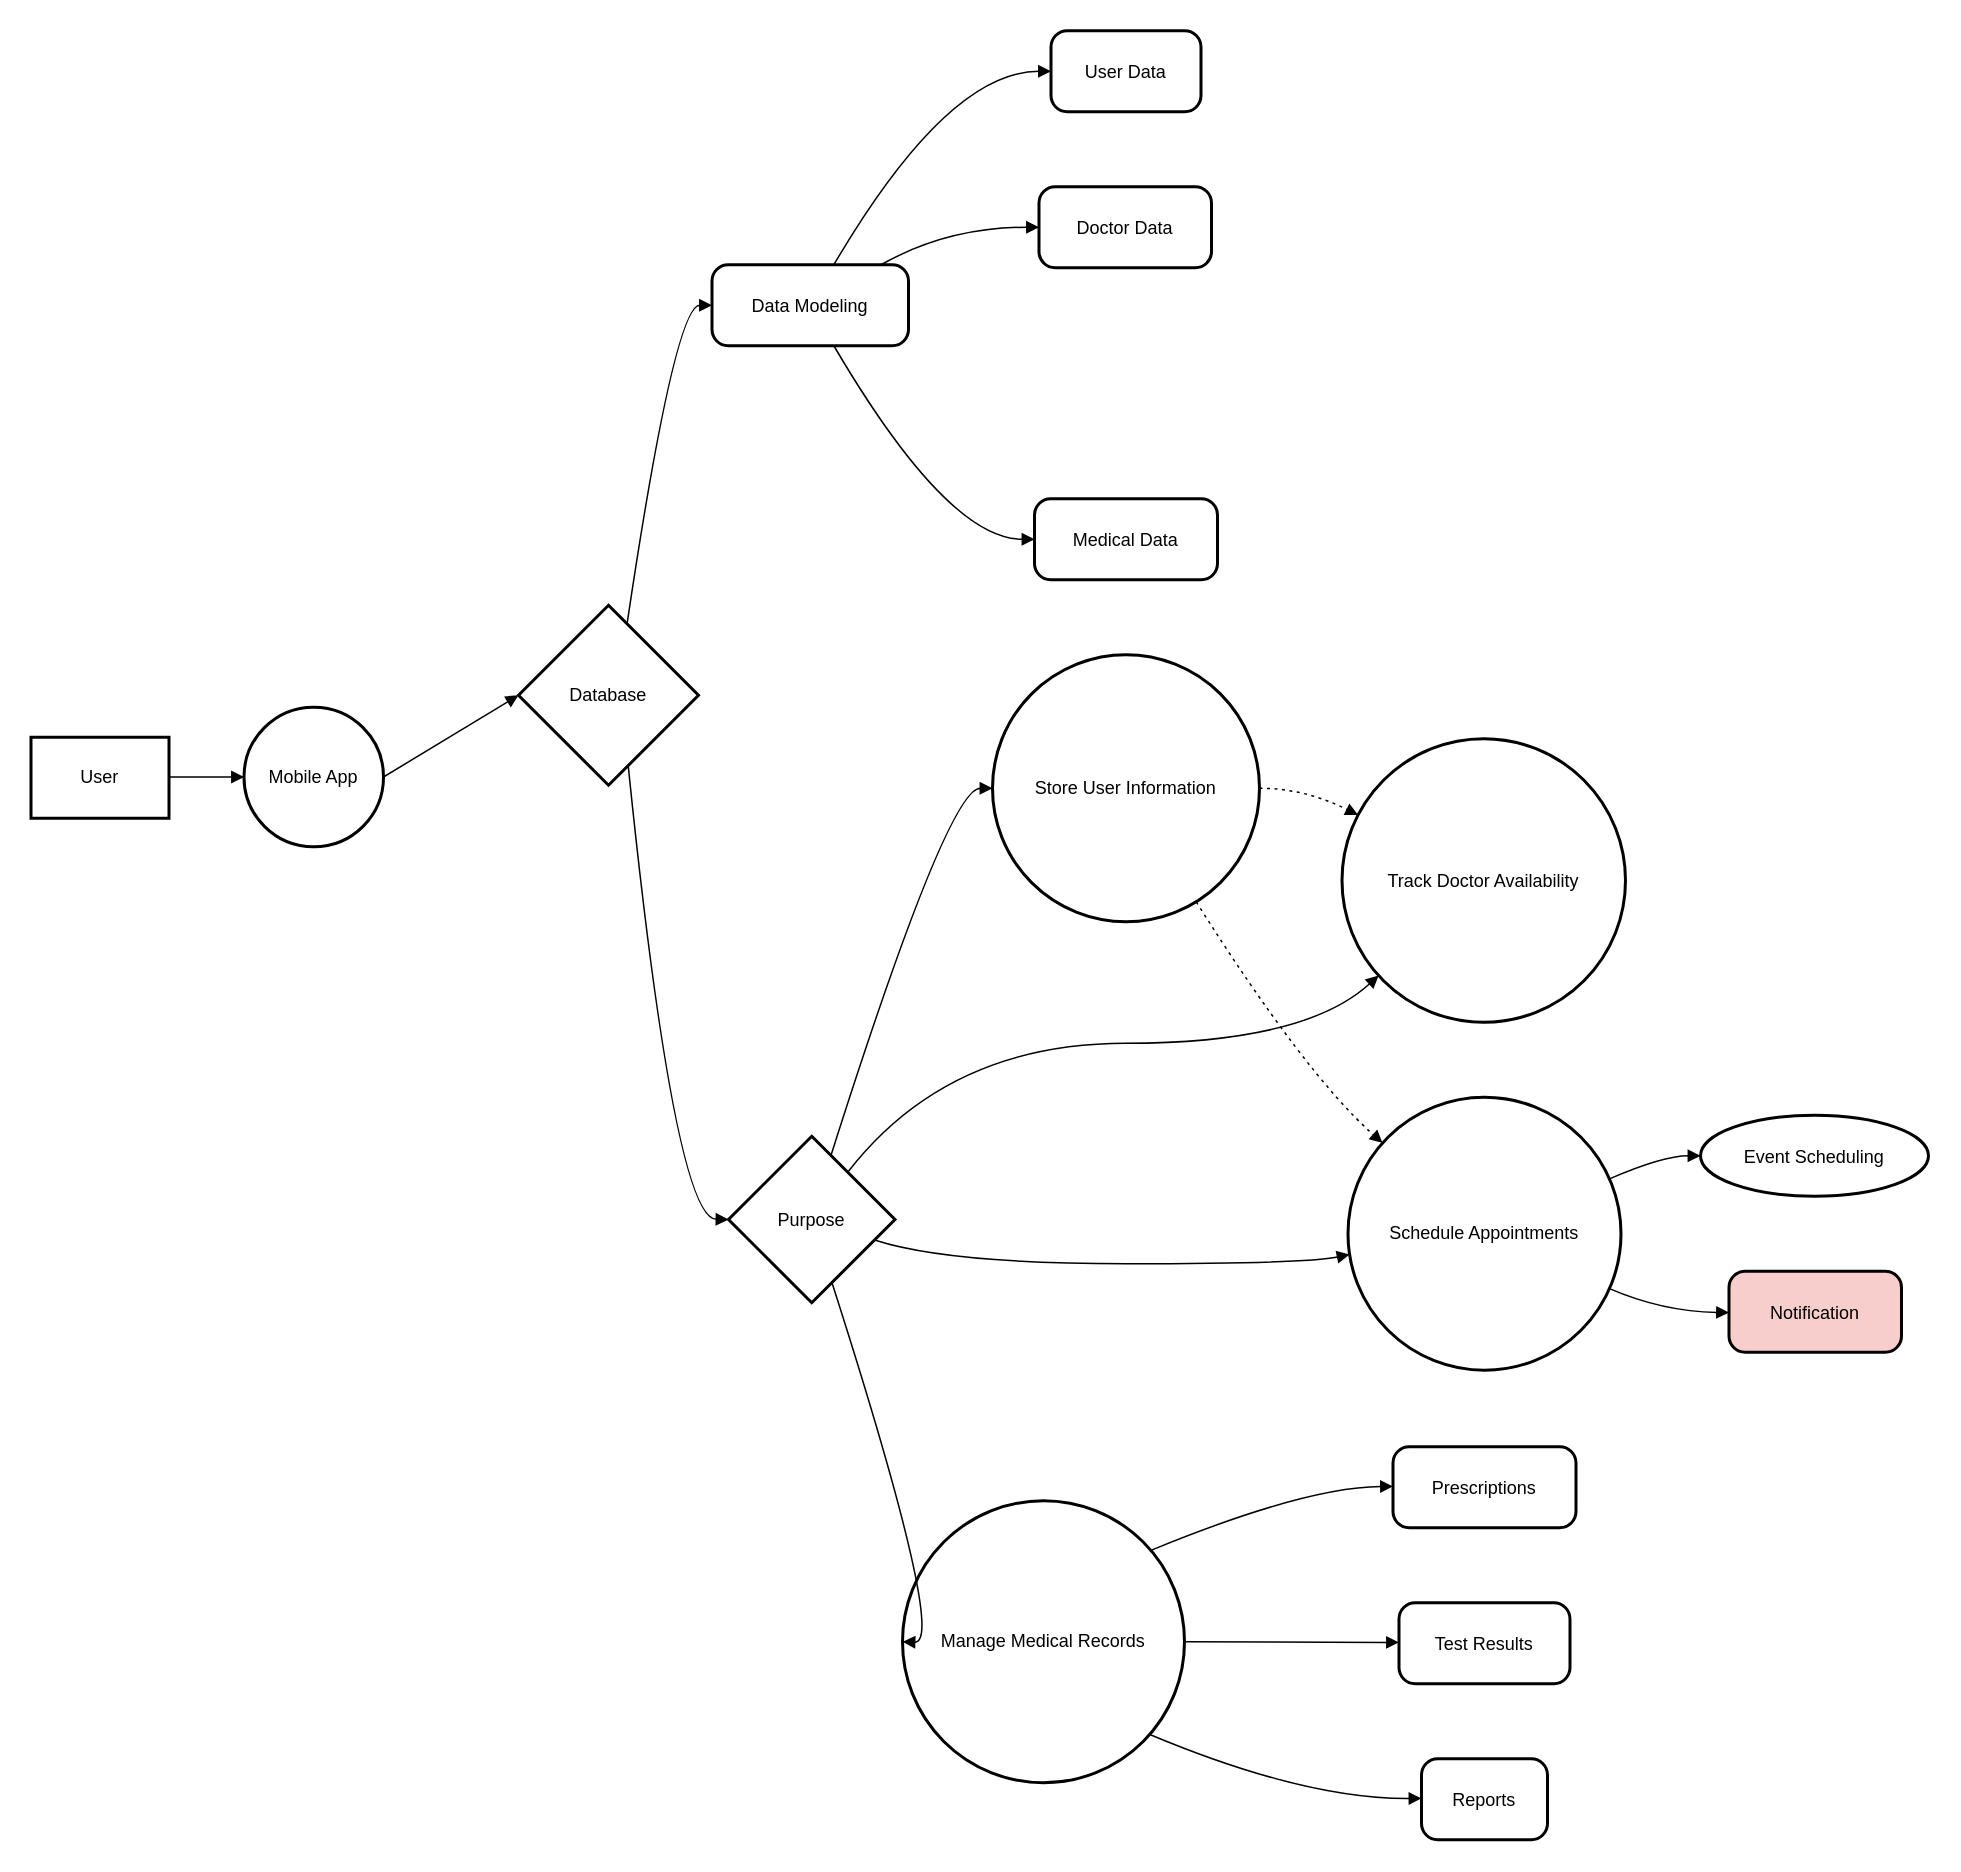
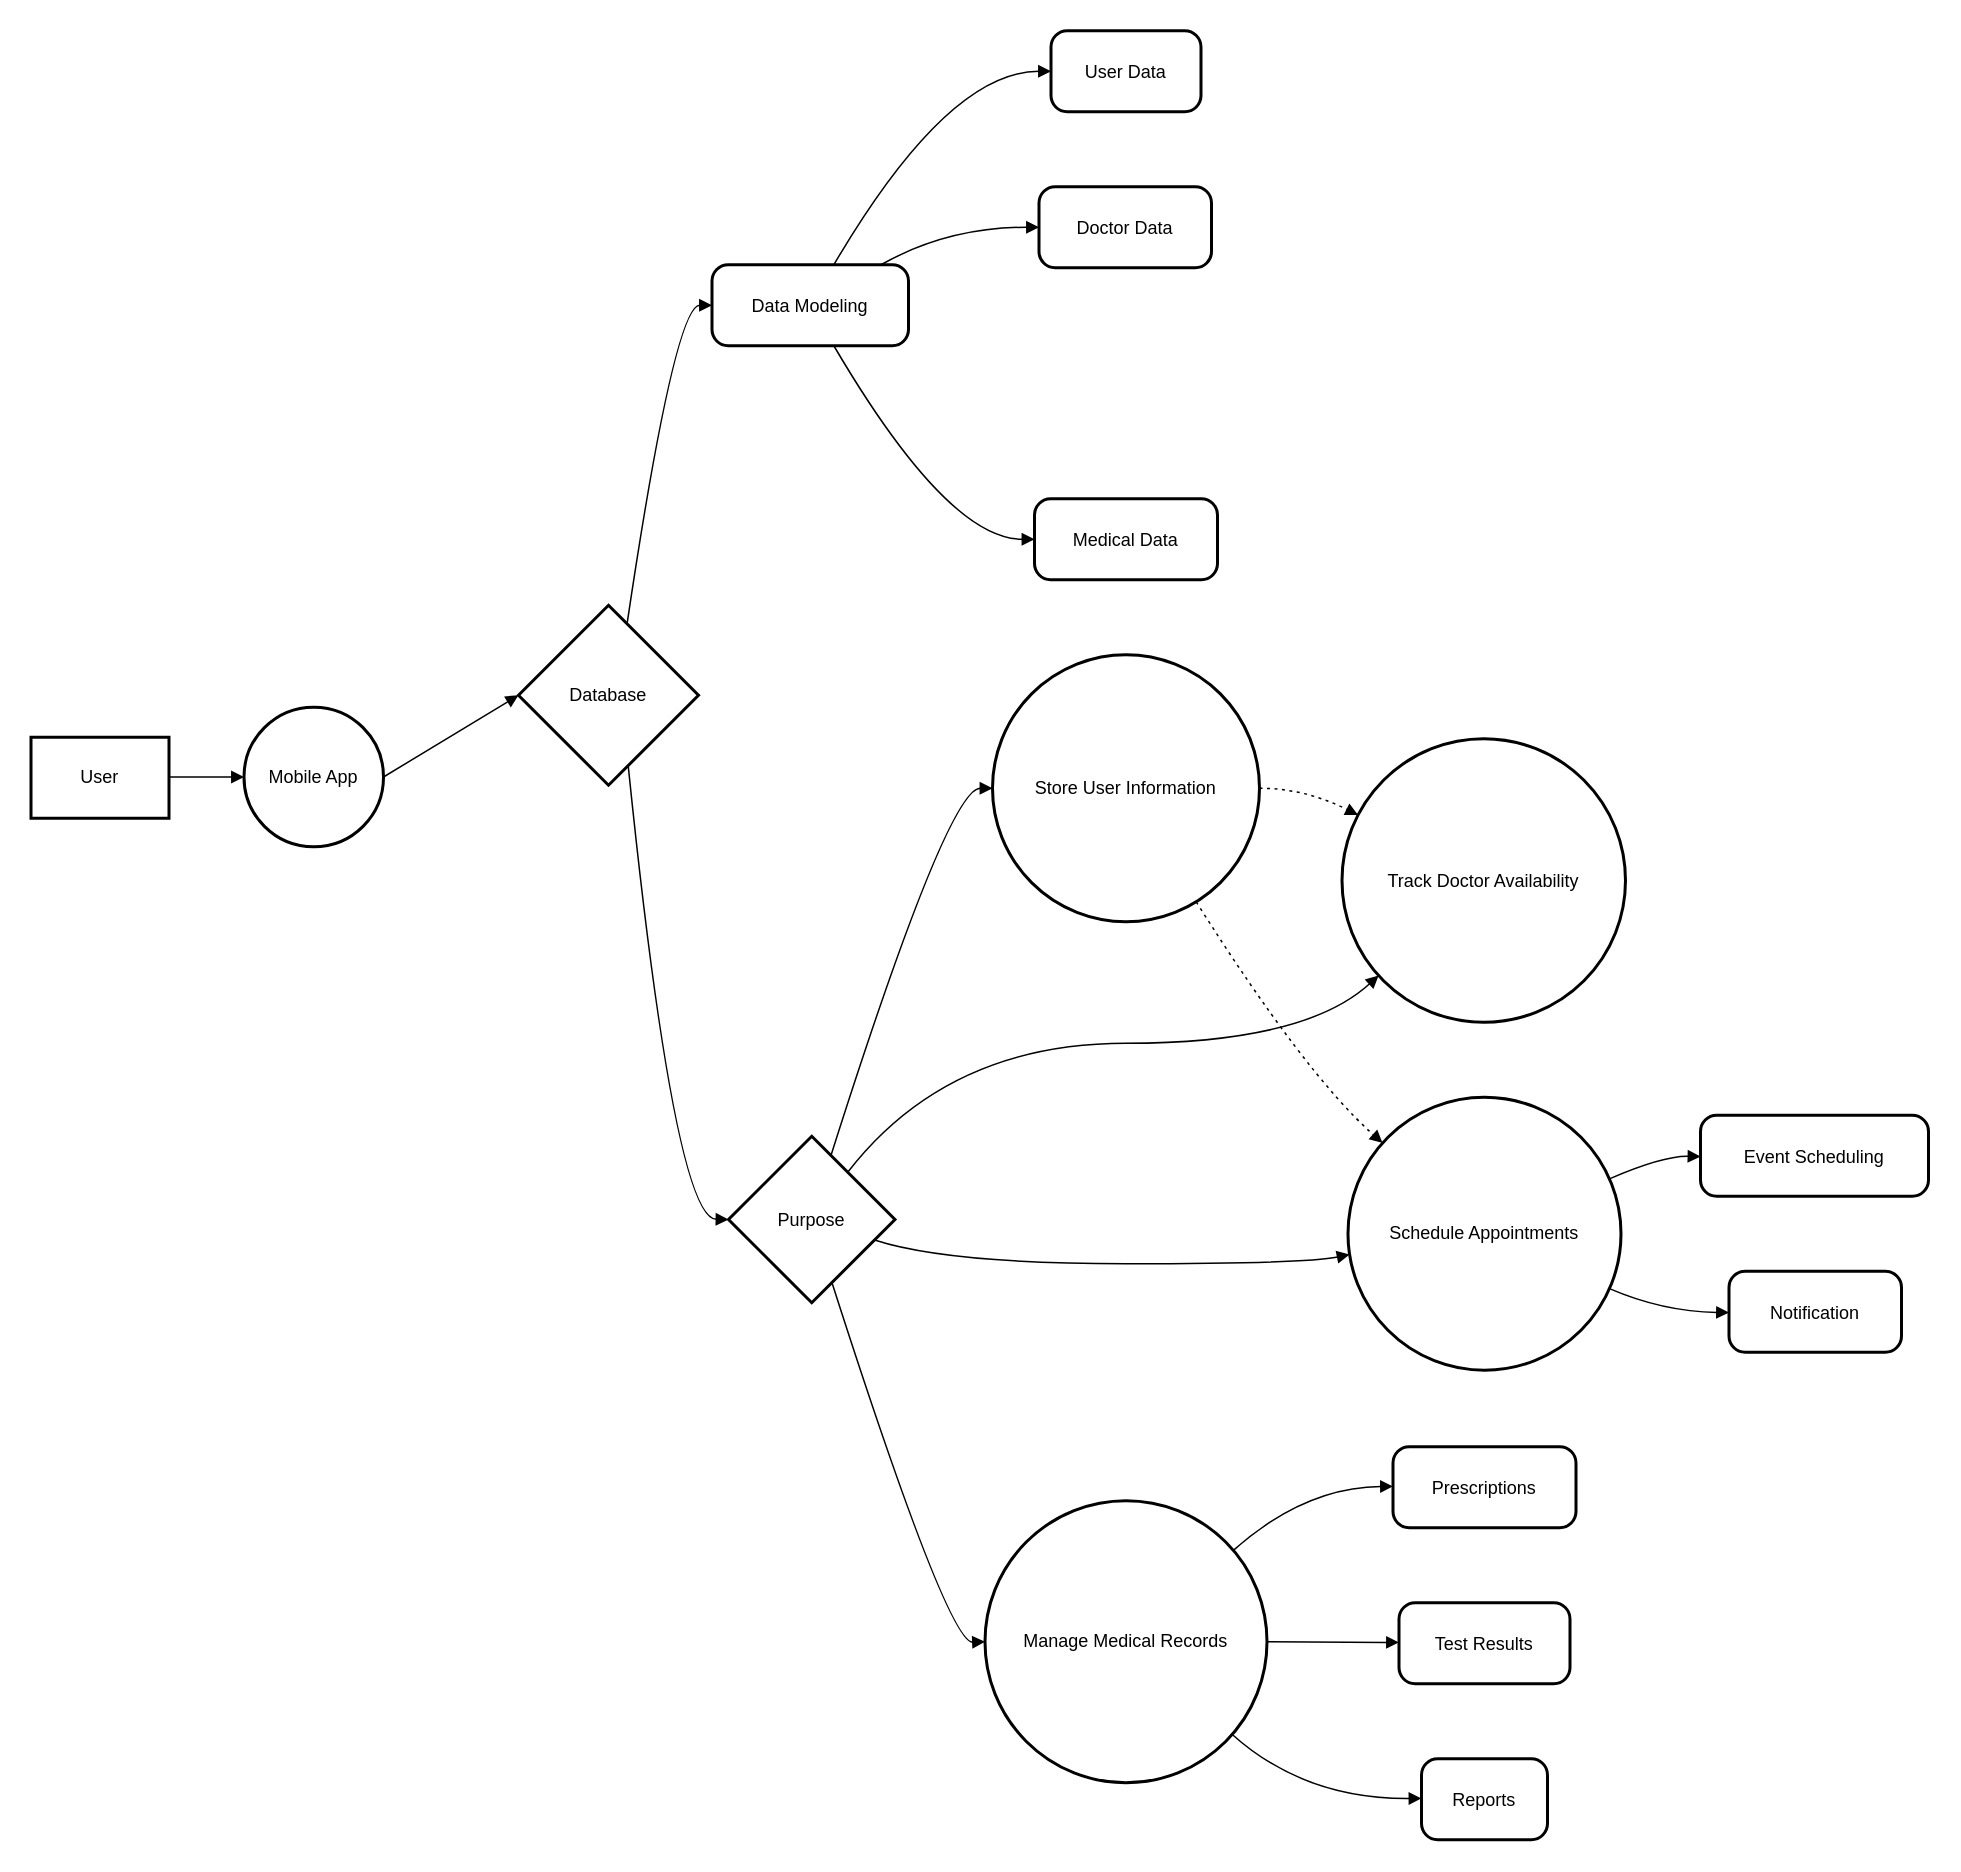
(1814, 1156) -> (1814, 1156)
(1815, 1312) -> (1815, 1312)
(1043, 1642) -> (1126, 1642)
